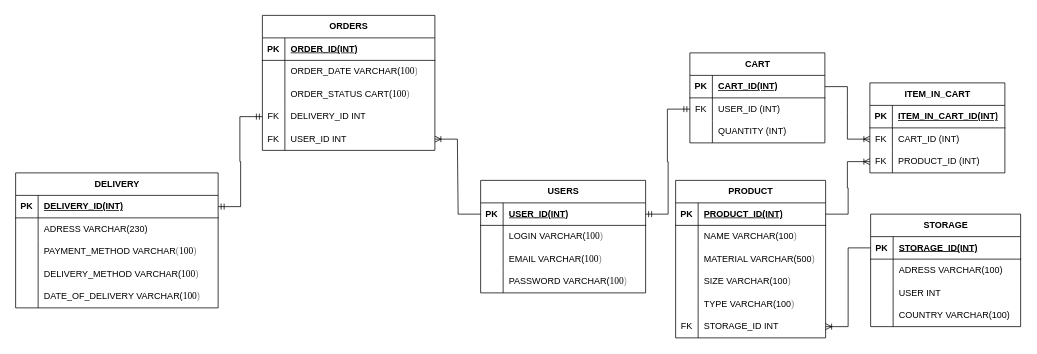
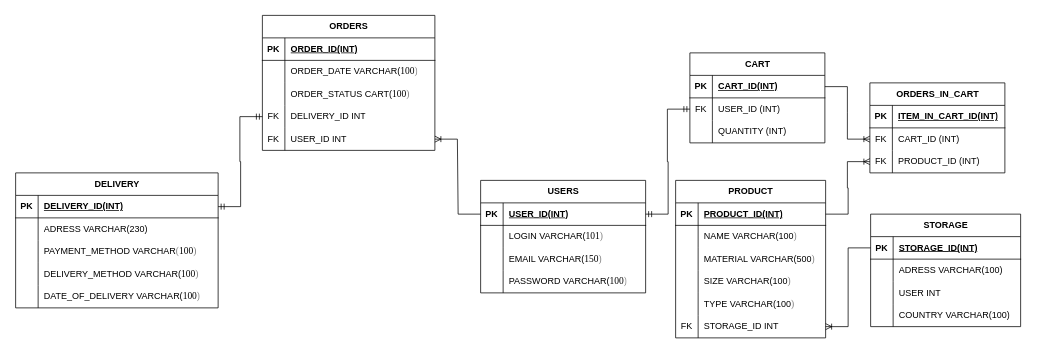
(938, 94) -> (938, 94)
(553, 237) -> (553, 237)
(553, 259) -> (553, 259)
